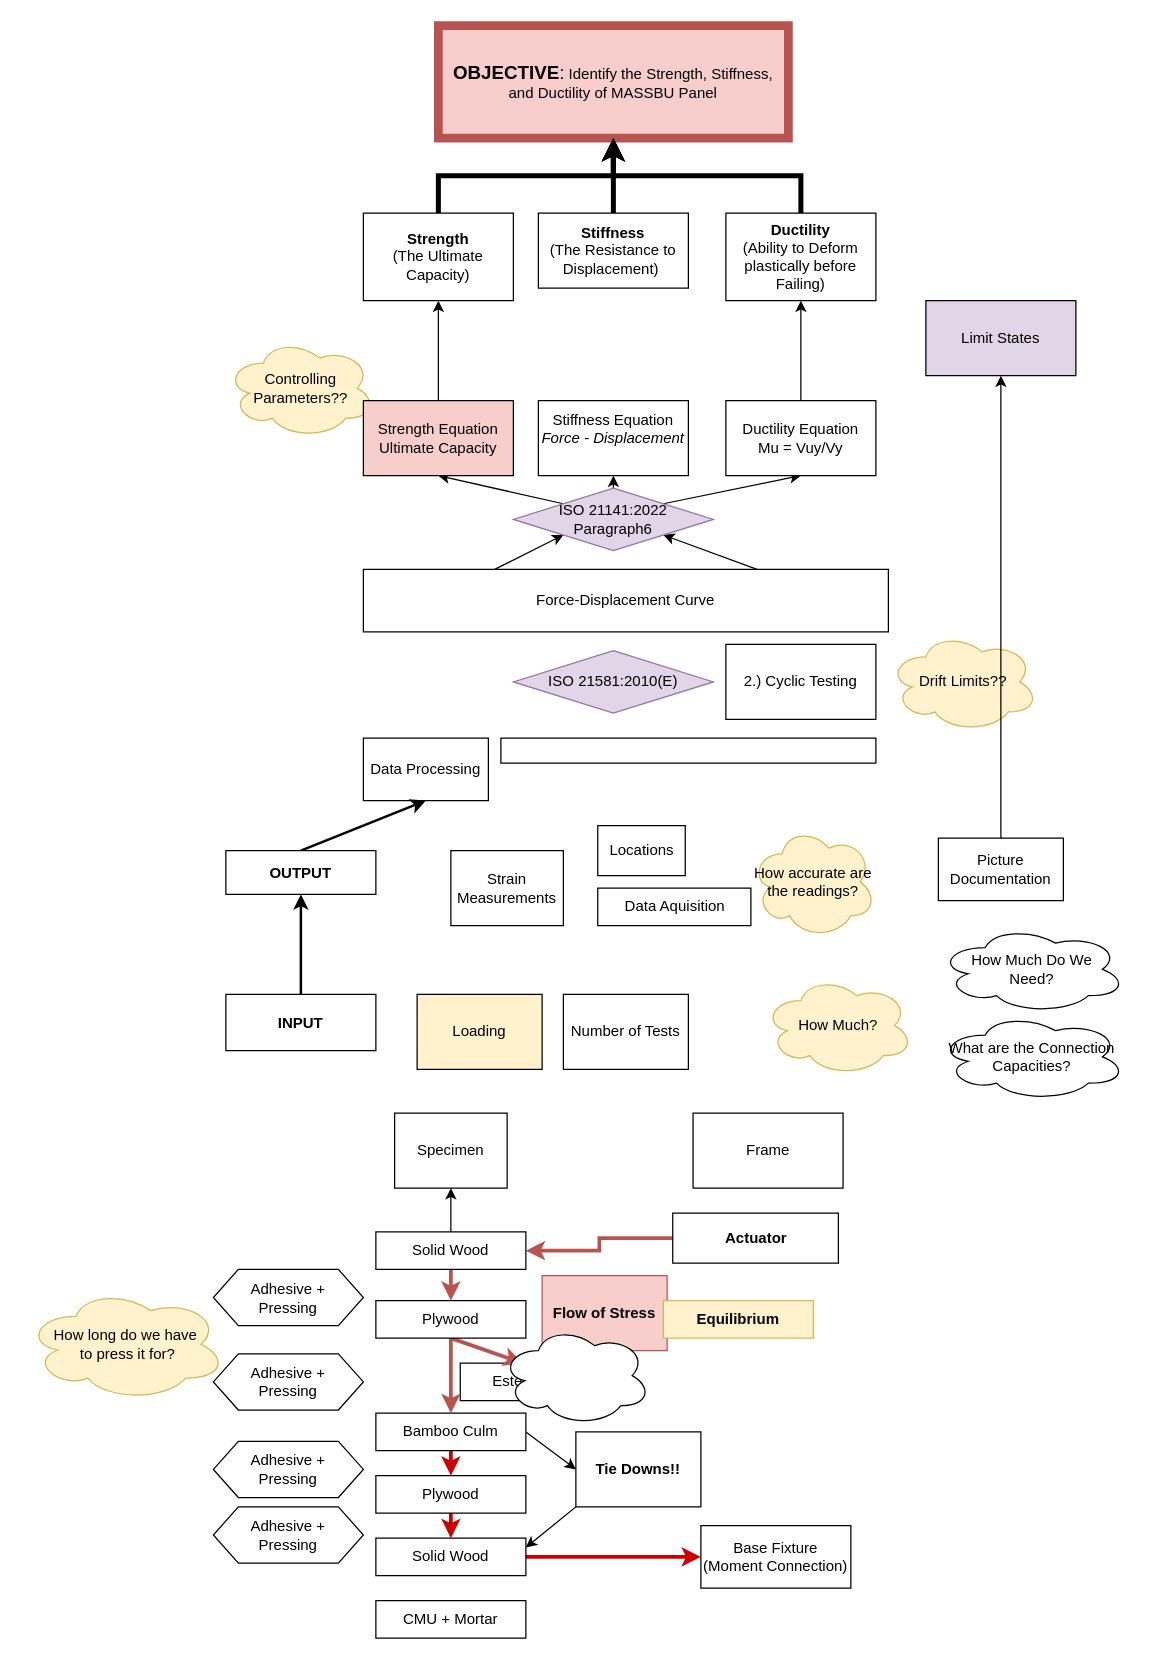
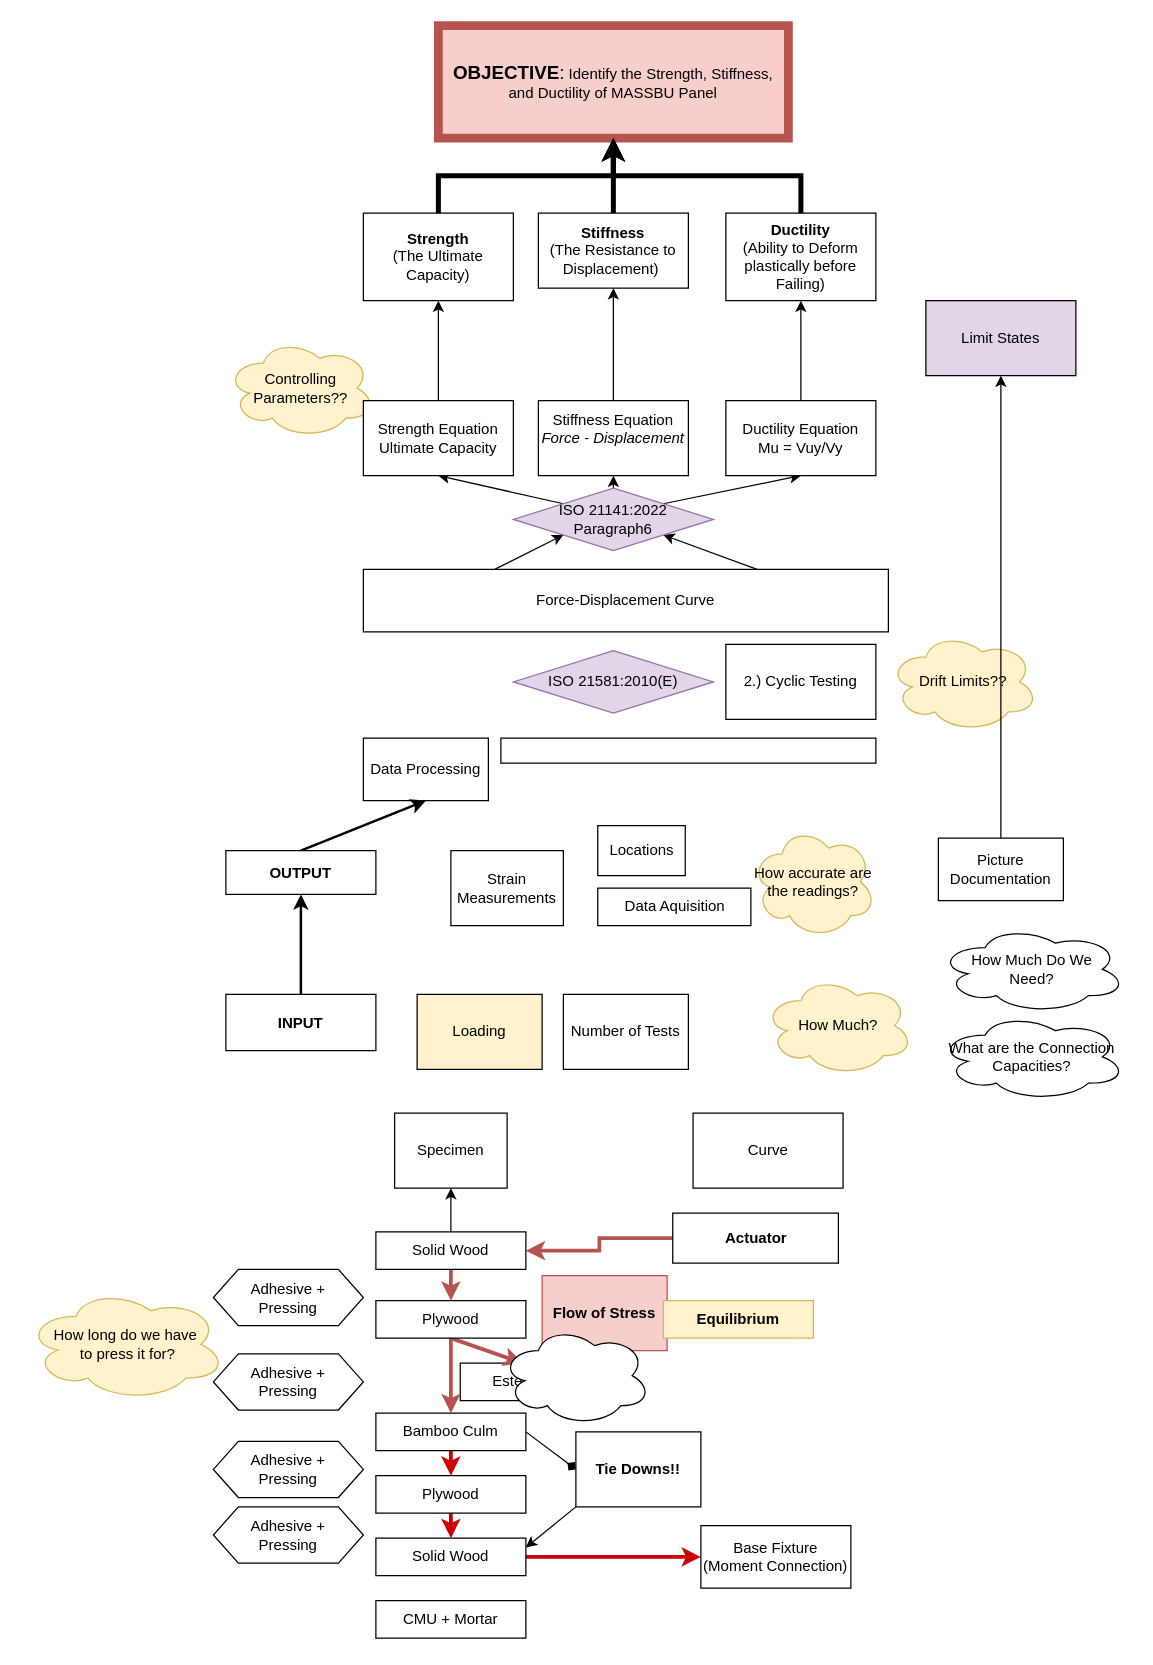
none -> (613, 348)
(438, 438) -> (438, 438)
(768, 1151) -> (768, 1151)
(568, 1463) -> (567, 1463)
